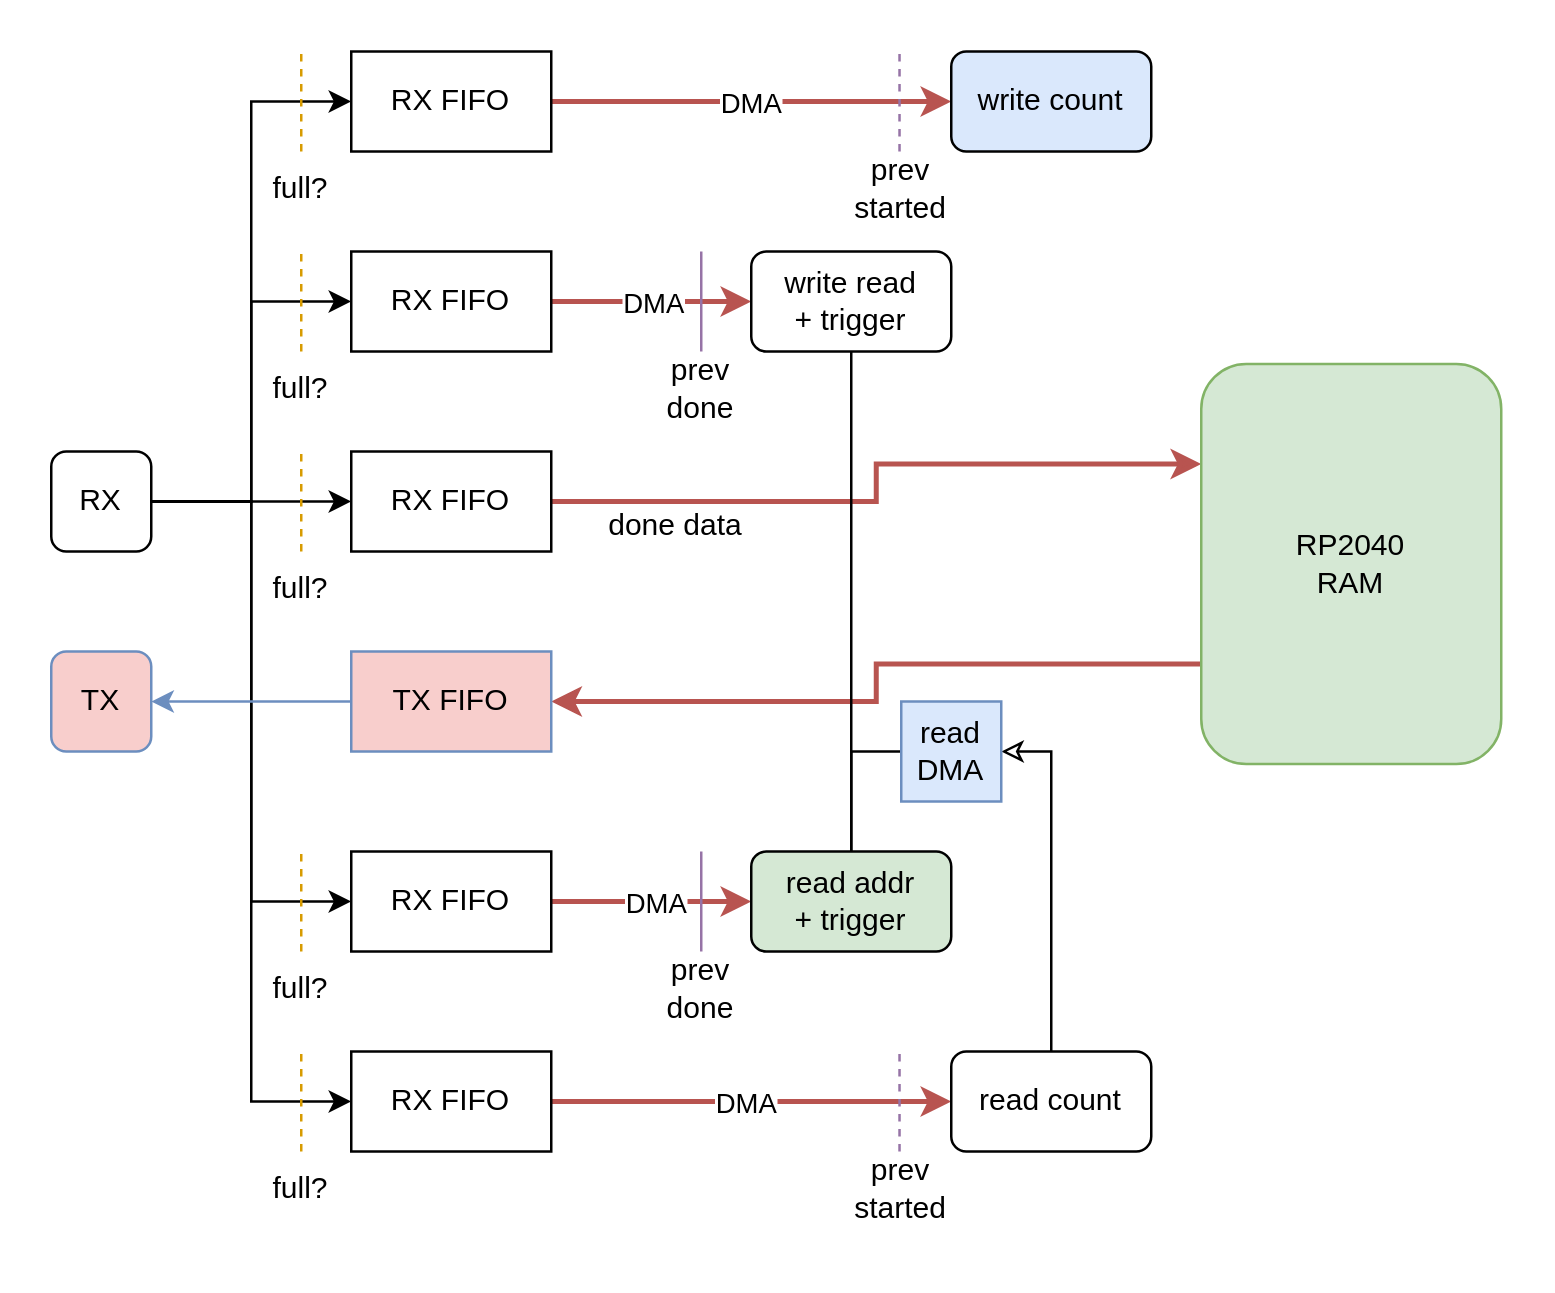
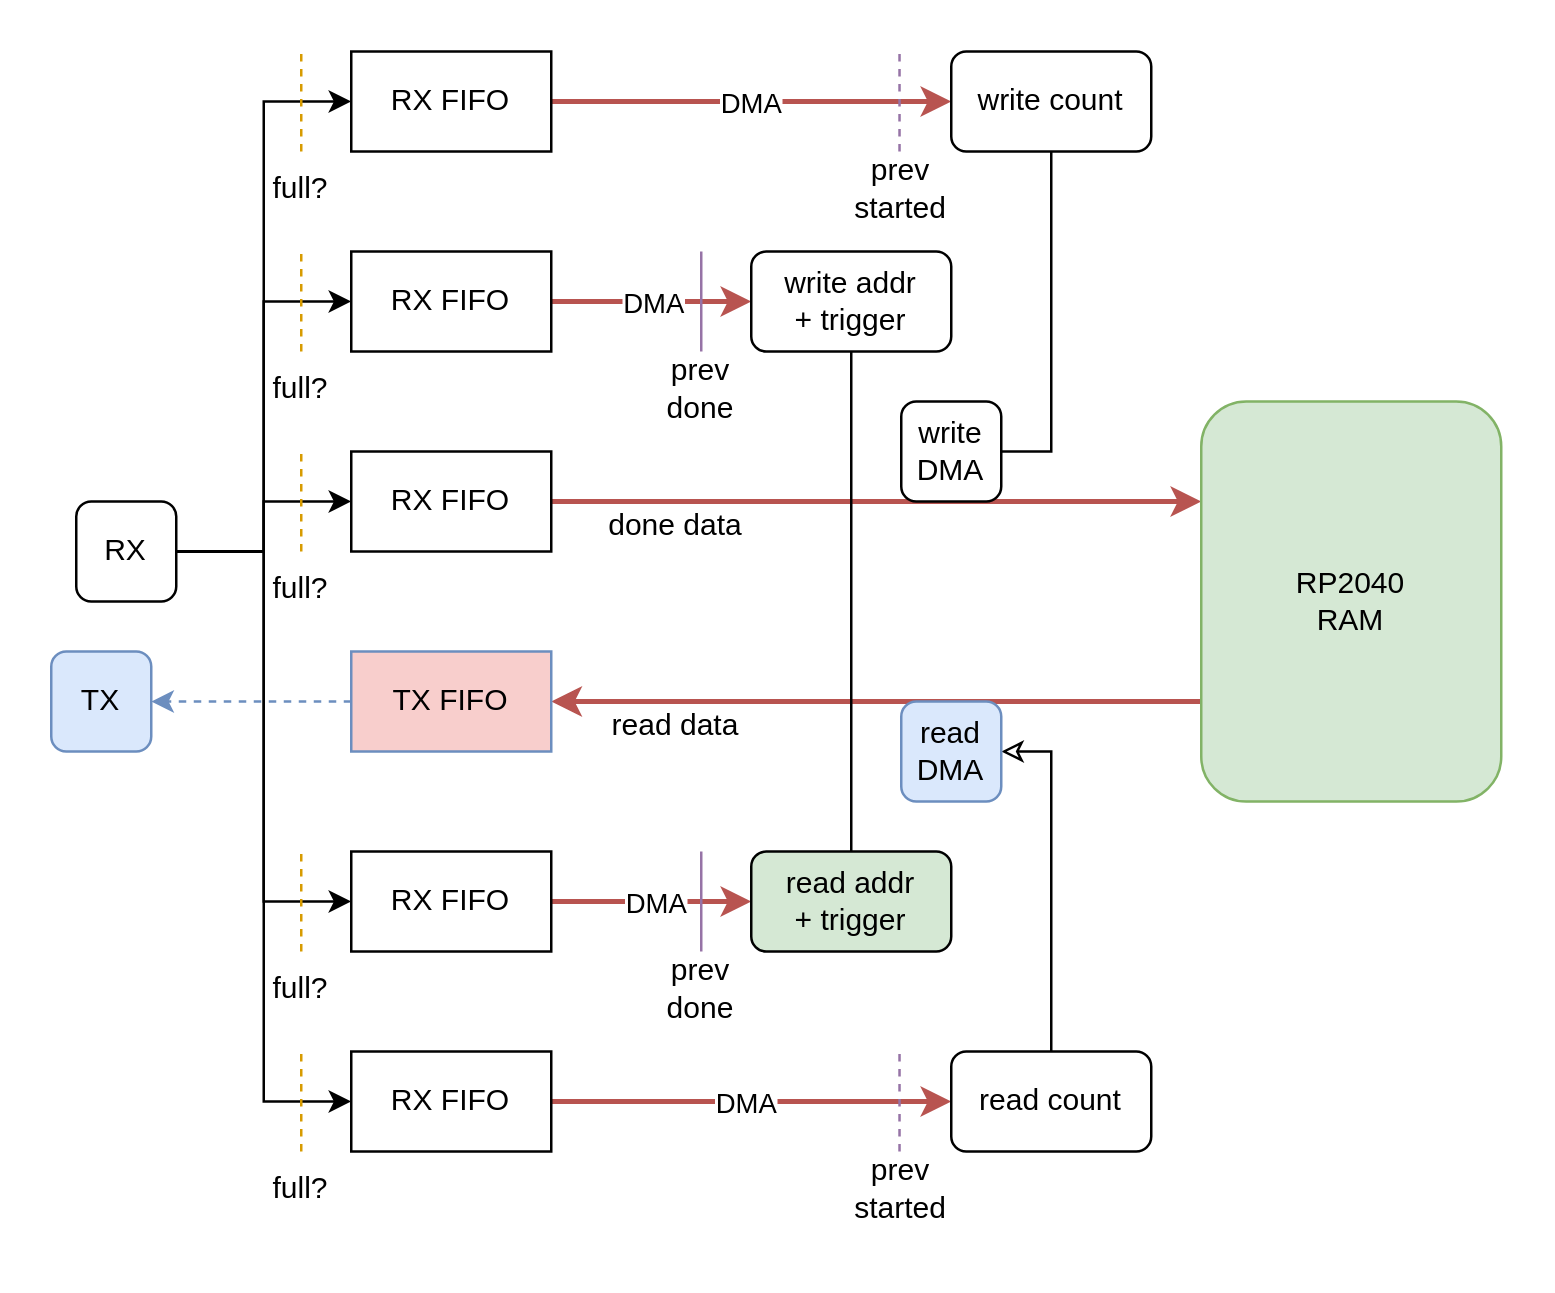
(1051, 101) -> (1051, 101)
(851, 301) -> (851, 301)
none -> (1051, 326)
none -> (951, 451)
(101, 501) -> (126, 551)
(1351, 564) -> (1351, 601)
(101, 701) -> (101, 701)
(208, 701) -> (208, 701)
none -> (676, 726)
(878, 751) -> none
(951, 751) -> (951, 751)
